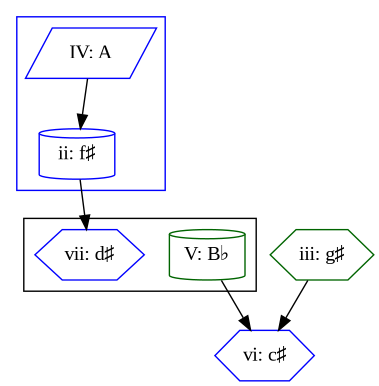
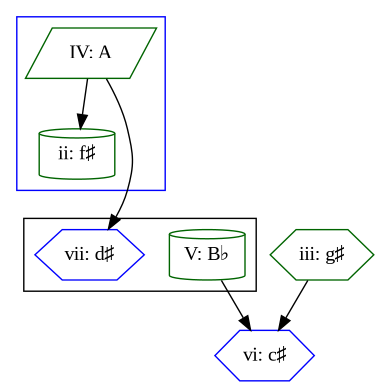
(91, 53) -> (91, 53)
(77, 154) -> (77, 154)
(83, 199) -> (131, 147)
